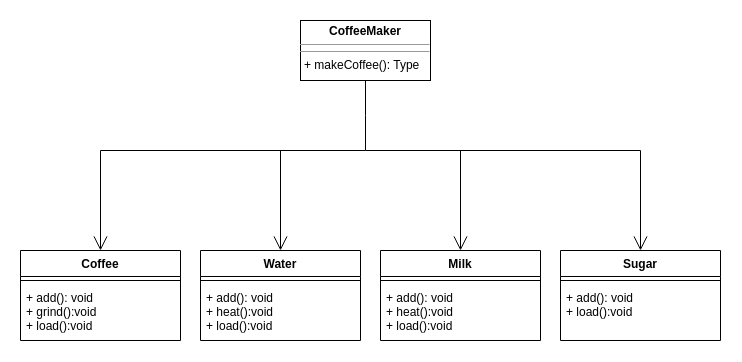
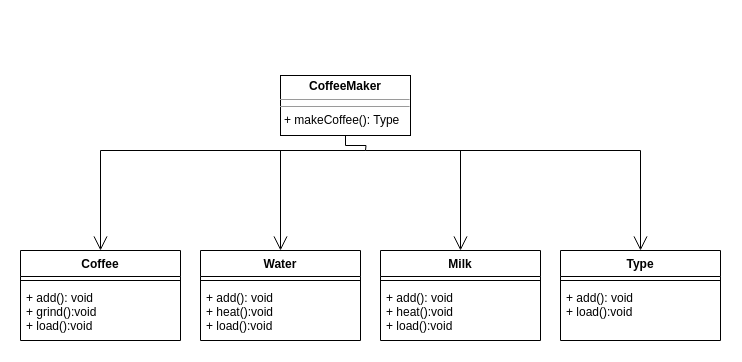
(366, 51) -> (346, 106)
(640, 264) -> (640, 264)
